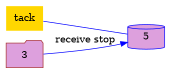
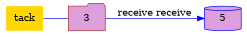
(85, 28) -> (56, 18)
(85, 40) -> (155, 13)
